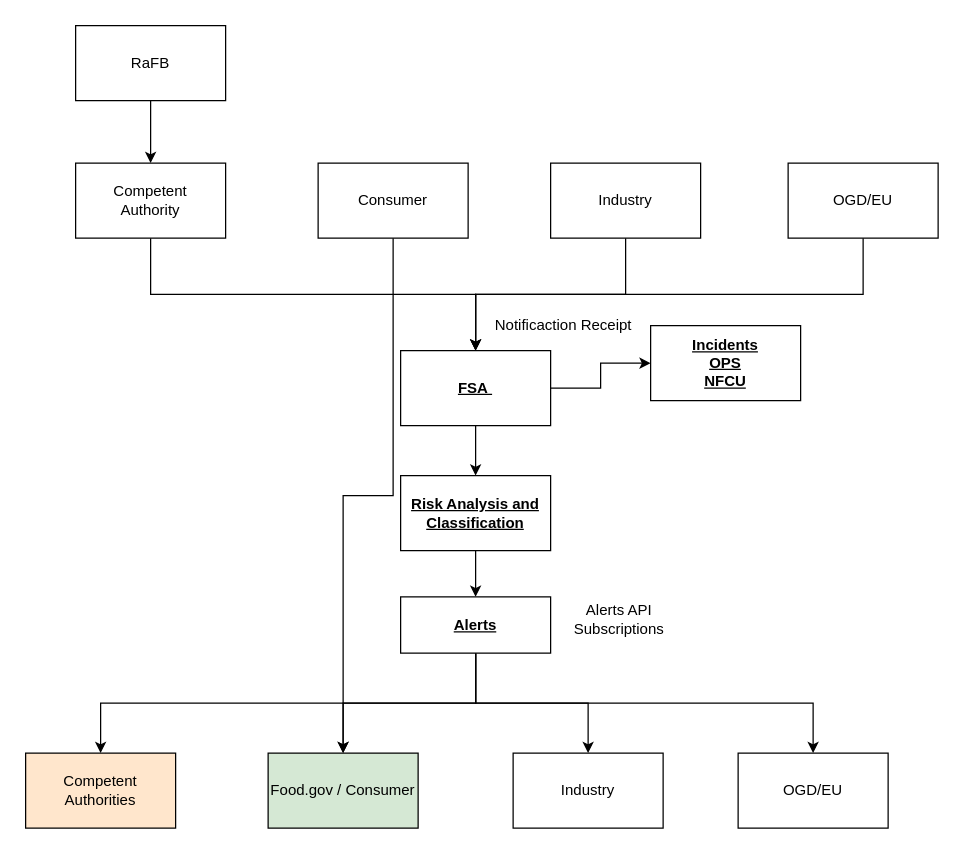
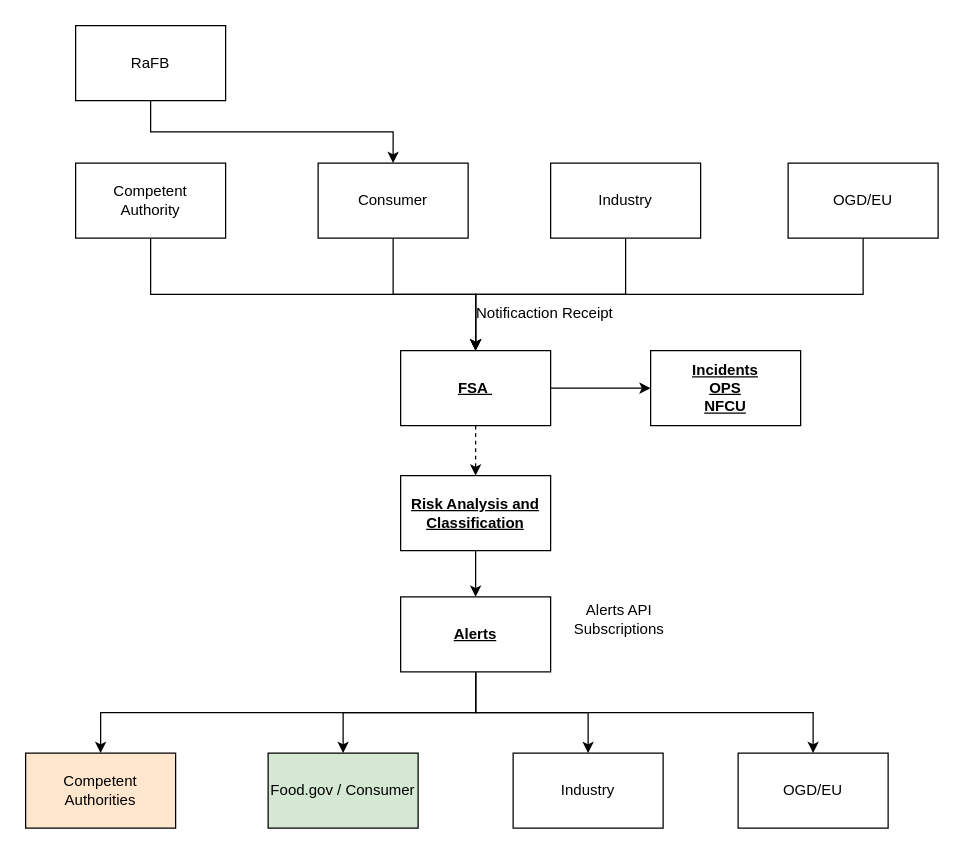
(151, 142) -> (282, 132)
(563, 326) -> (544, 313)
(726, 363) -> (726, 388)
(476, 446) -> (476, 446)
(365, 496) -> (393, 291)
(476, 625) -> (476, 634)
